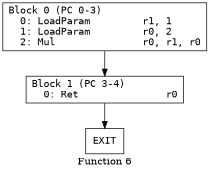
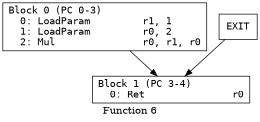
(105, 112) -> (208, 55)
